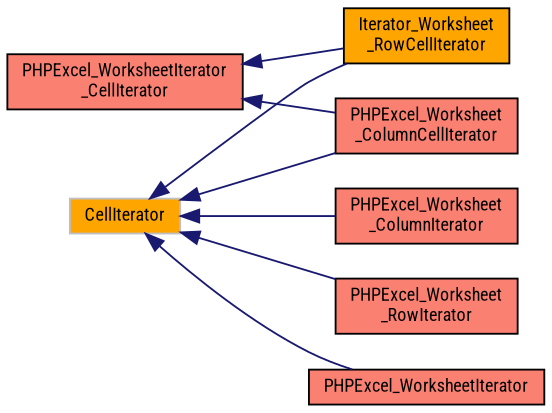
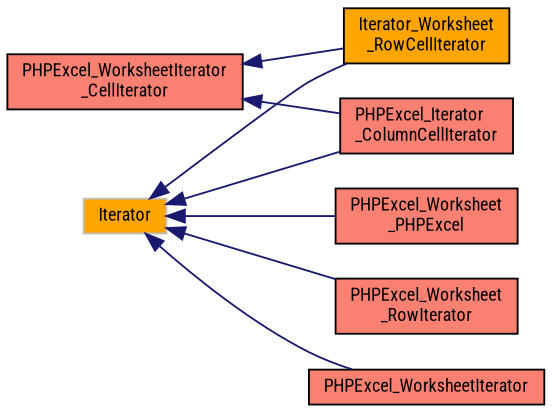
(427, 126) -> (427, 126)
(125, 216) -> (125, 216)
(427, 216) -> (427, 216)
